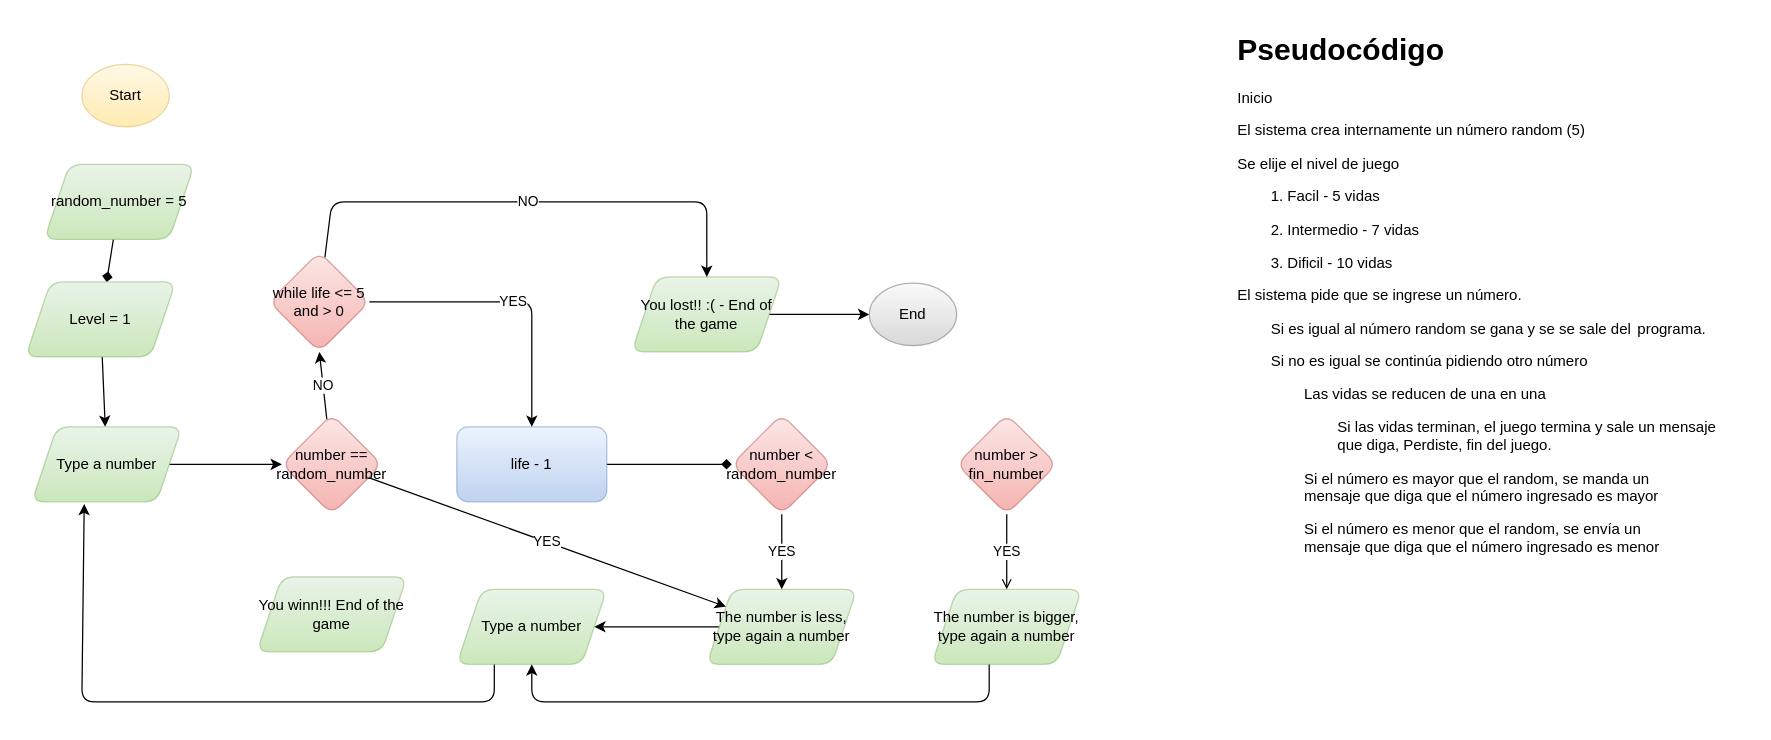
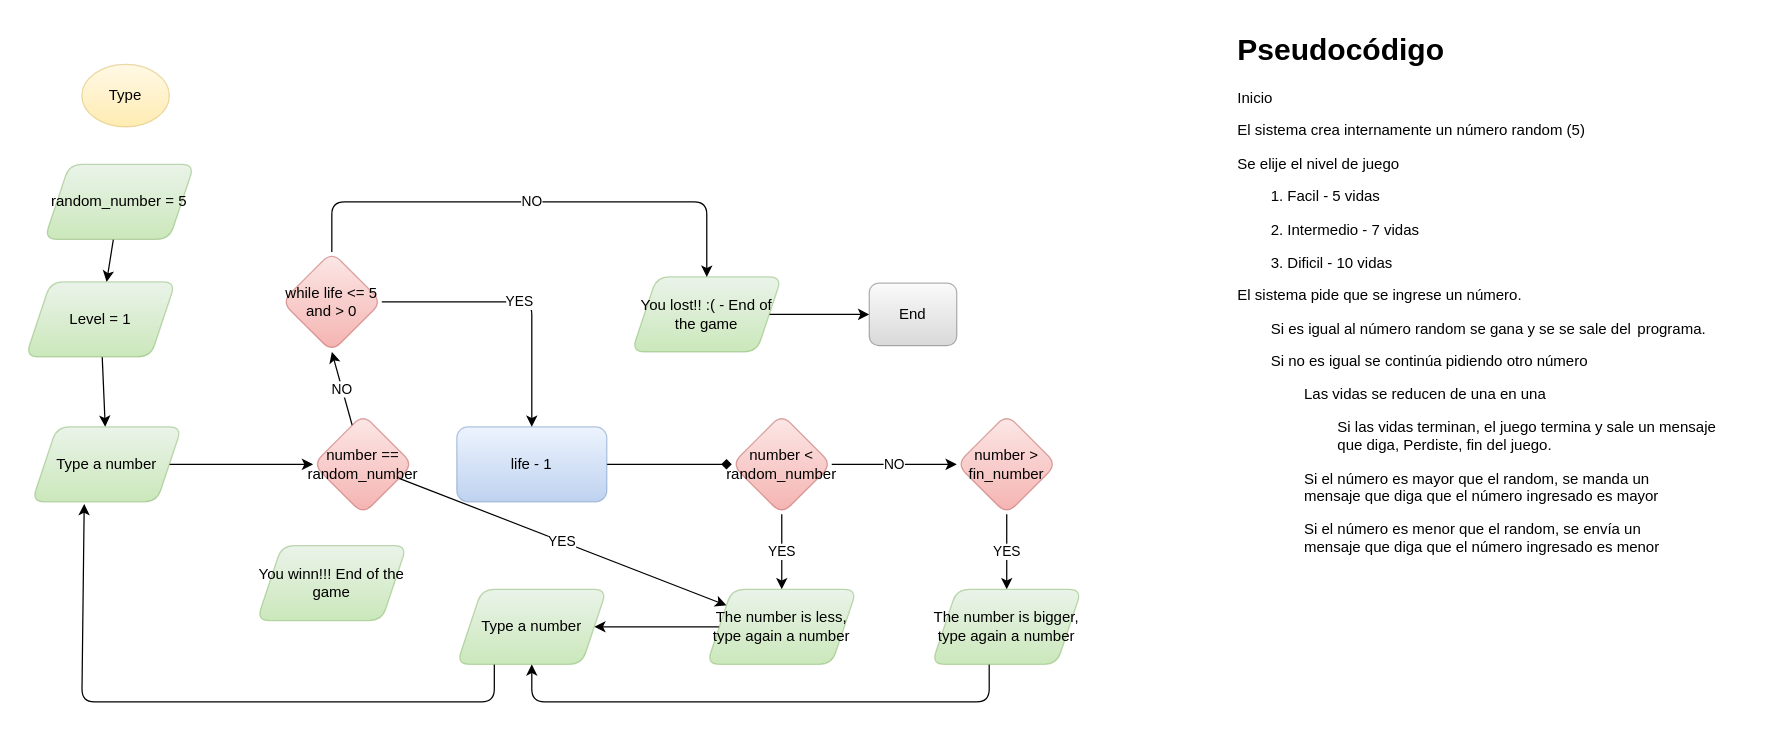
(126, 96) -> (126, 96)
(108, 271) -> (108, 272)
(319, 302) -> (332, 302)
(913, 314) -> (913, 314)
(332, 464) -> (363, 464)
none -> (890, 464)
(1007, 581) -> (1007, 579)
(332, 614) -> (332, 583)
